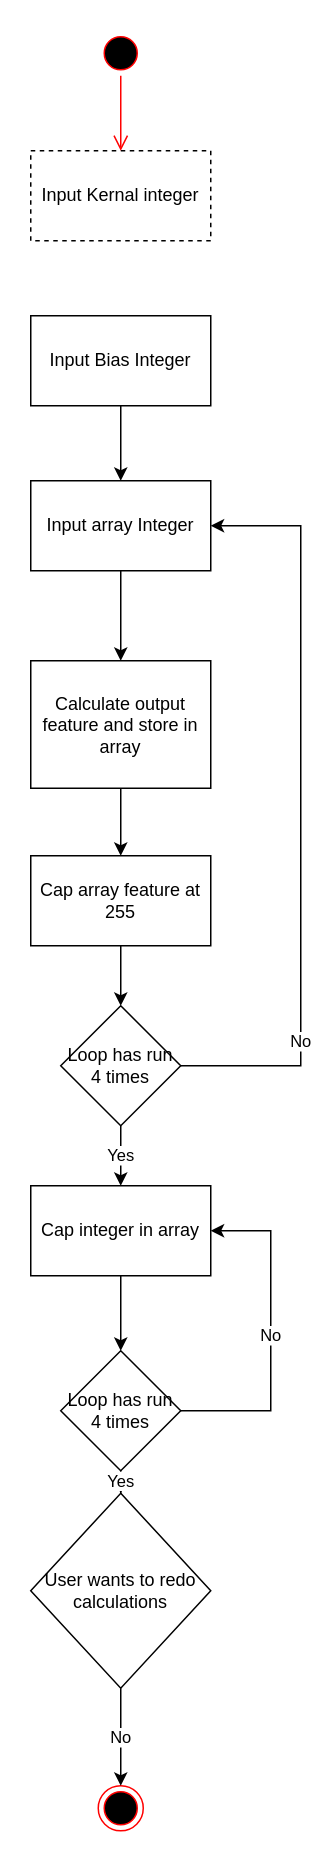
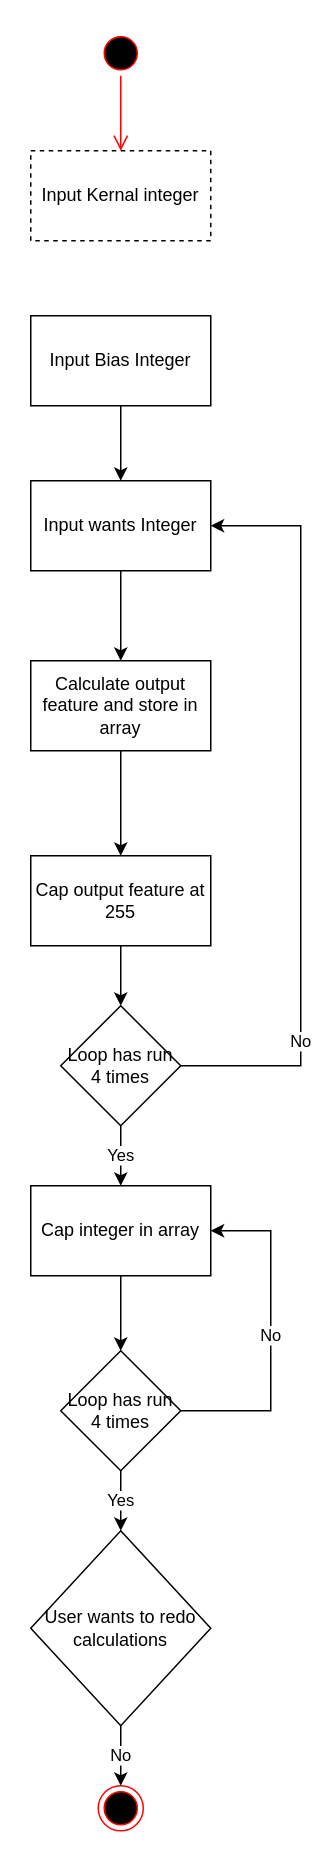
(121, 526) -> (121, 526)
(121, 725) -> (121, 706)
(121, 901) -> (121, 901)
(121, 1591) -> (121, 1628)
